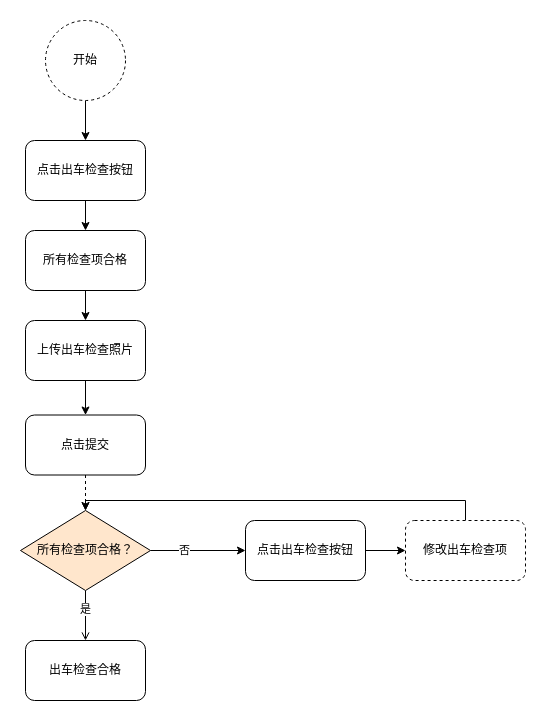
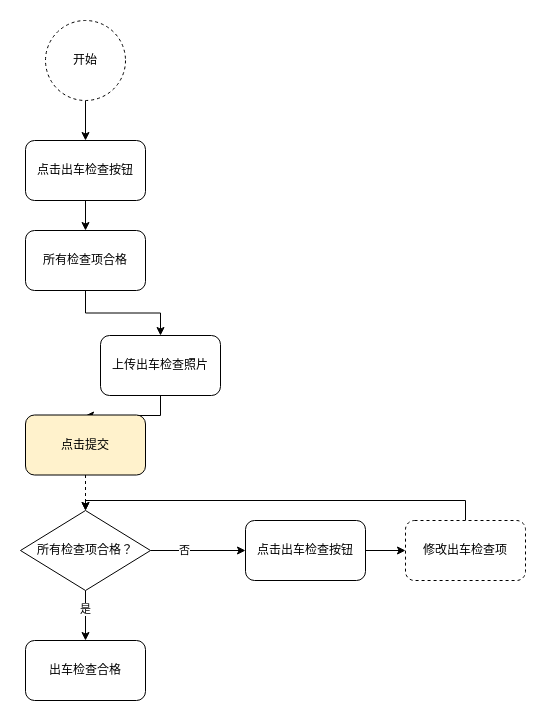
(86, 351) -> (161, 366)
(86, 445) -> (86, 445)
(89, 501) -> (89, 501)
(86, 551) -> (86, 551)
(86, 633) -> (86, 632)
